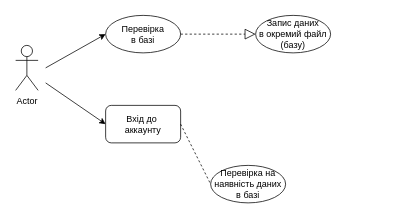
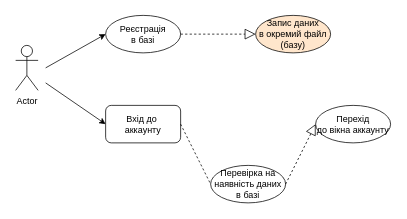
(143, 34) -> (143, 34)
(293, 34) -> (293, 34)
none -> (353, 124)
none -> (298, 159)
